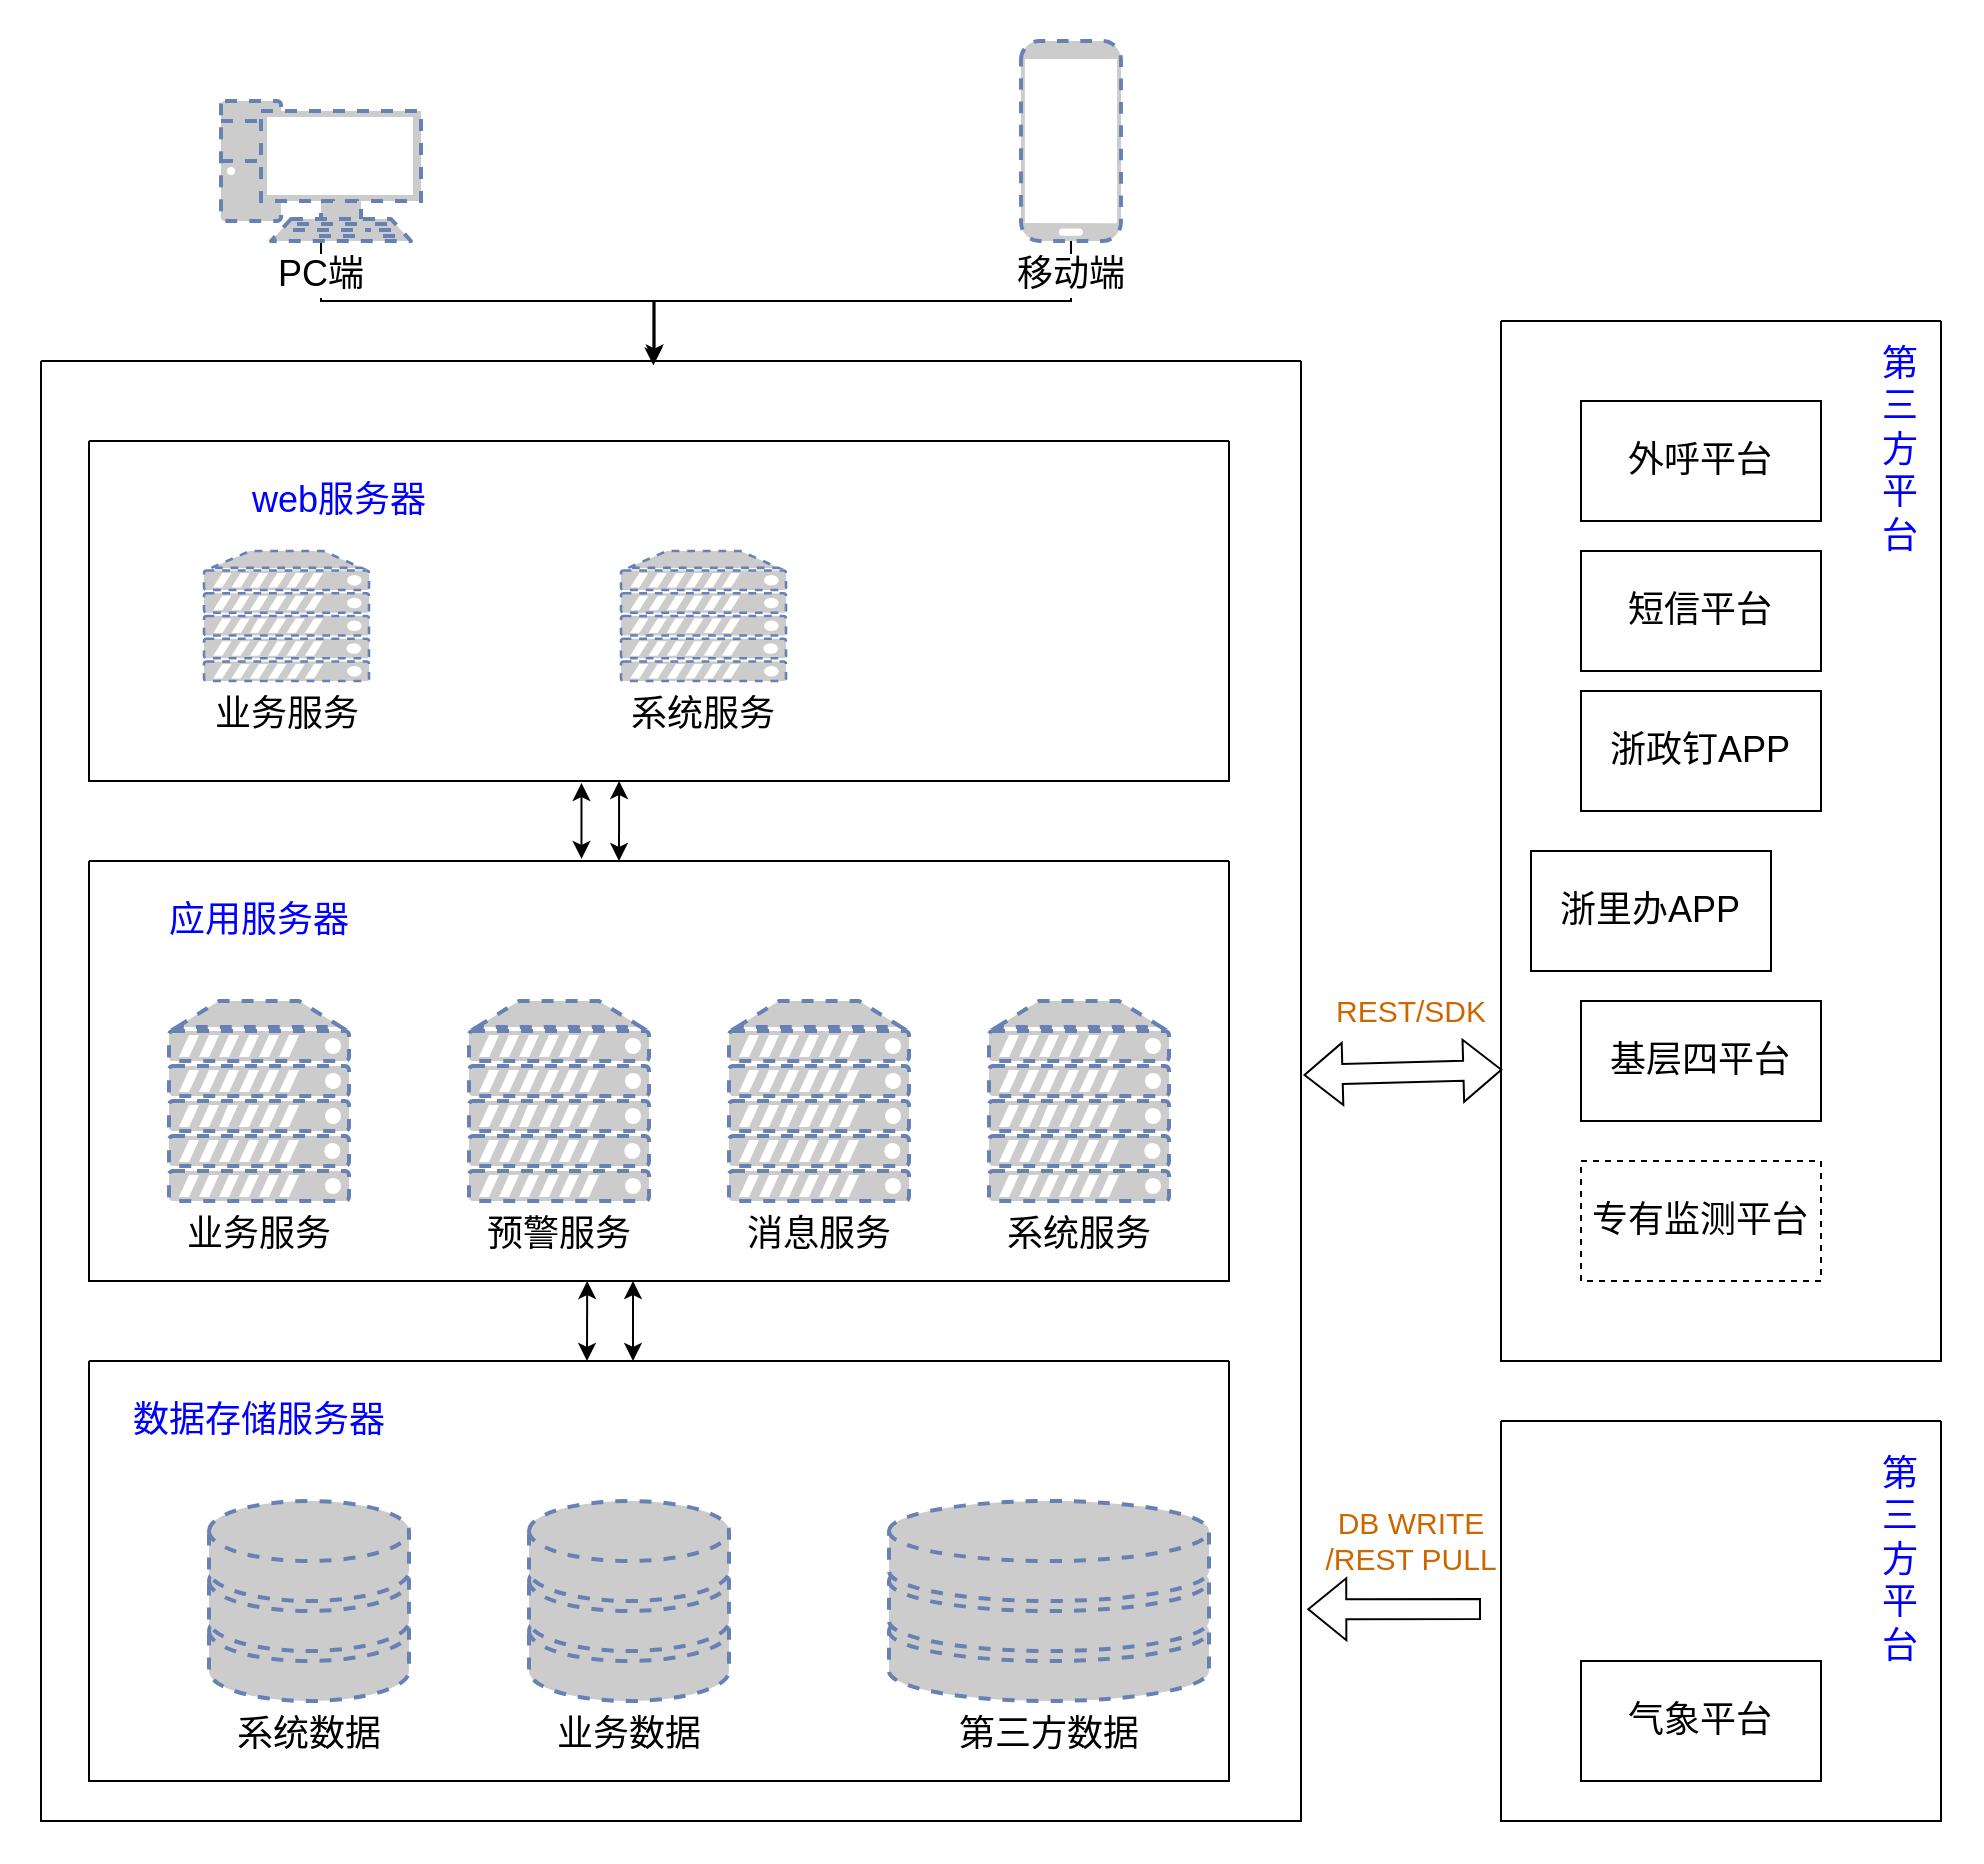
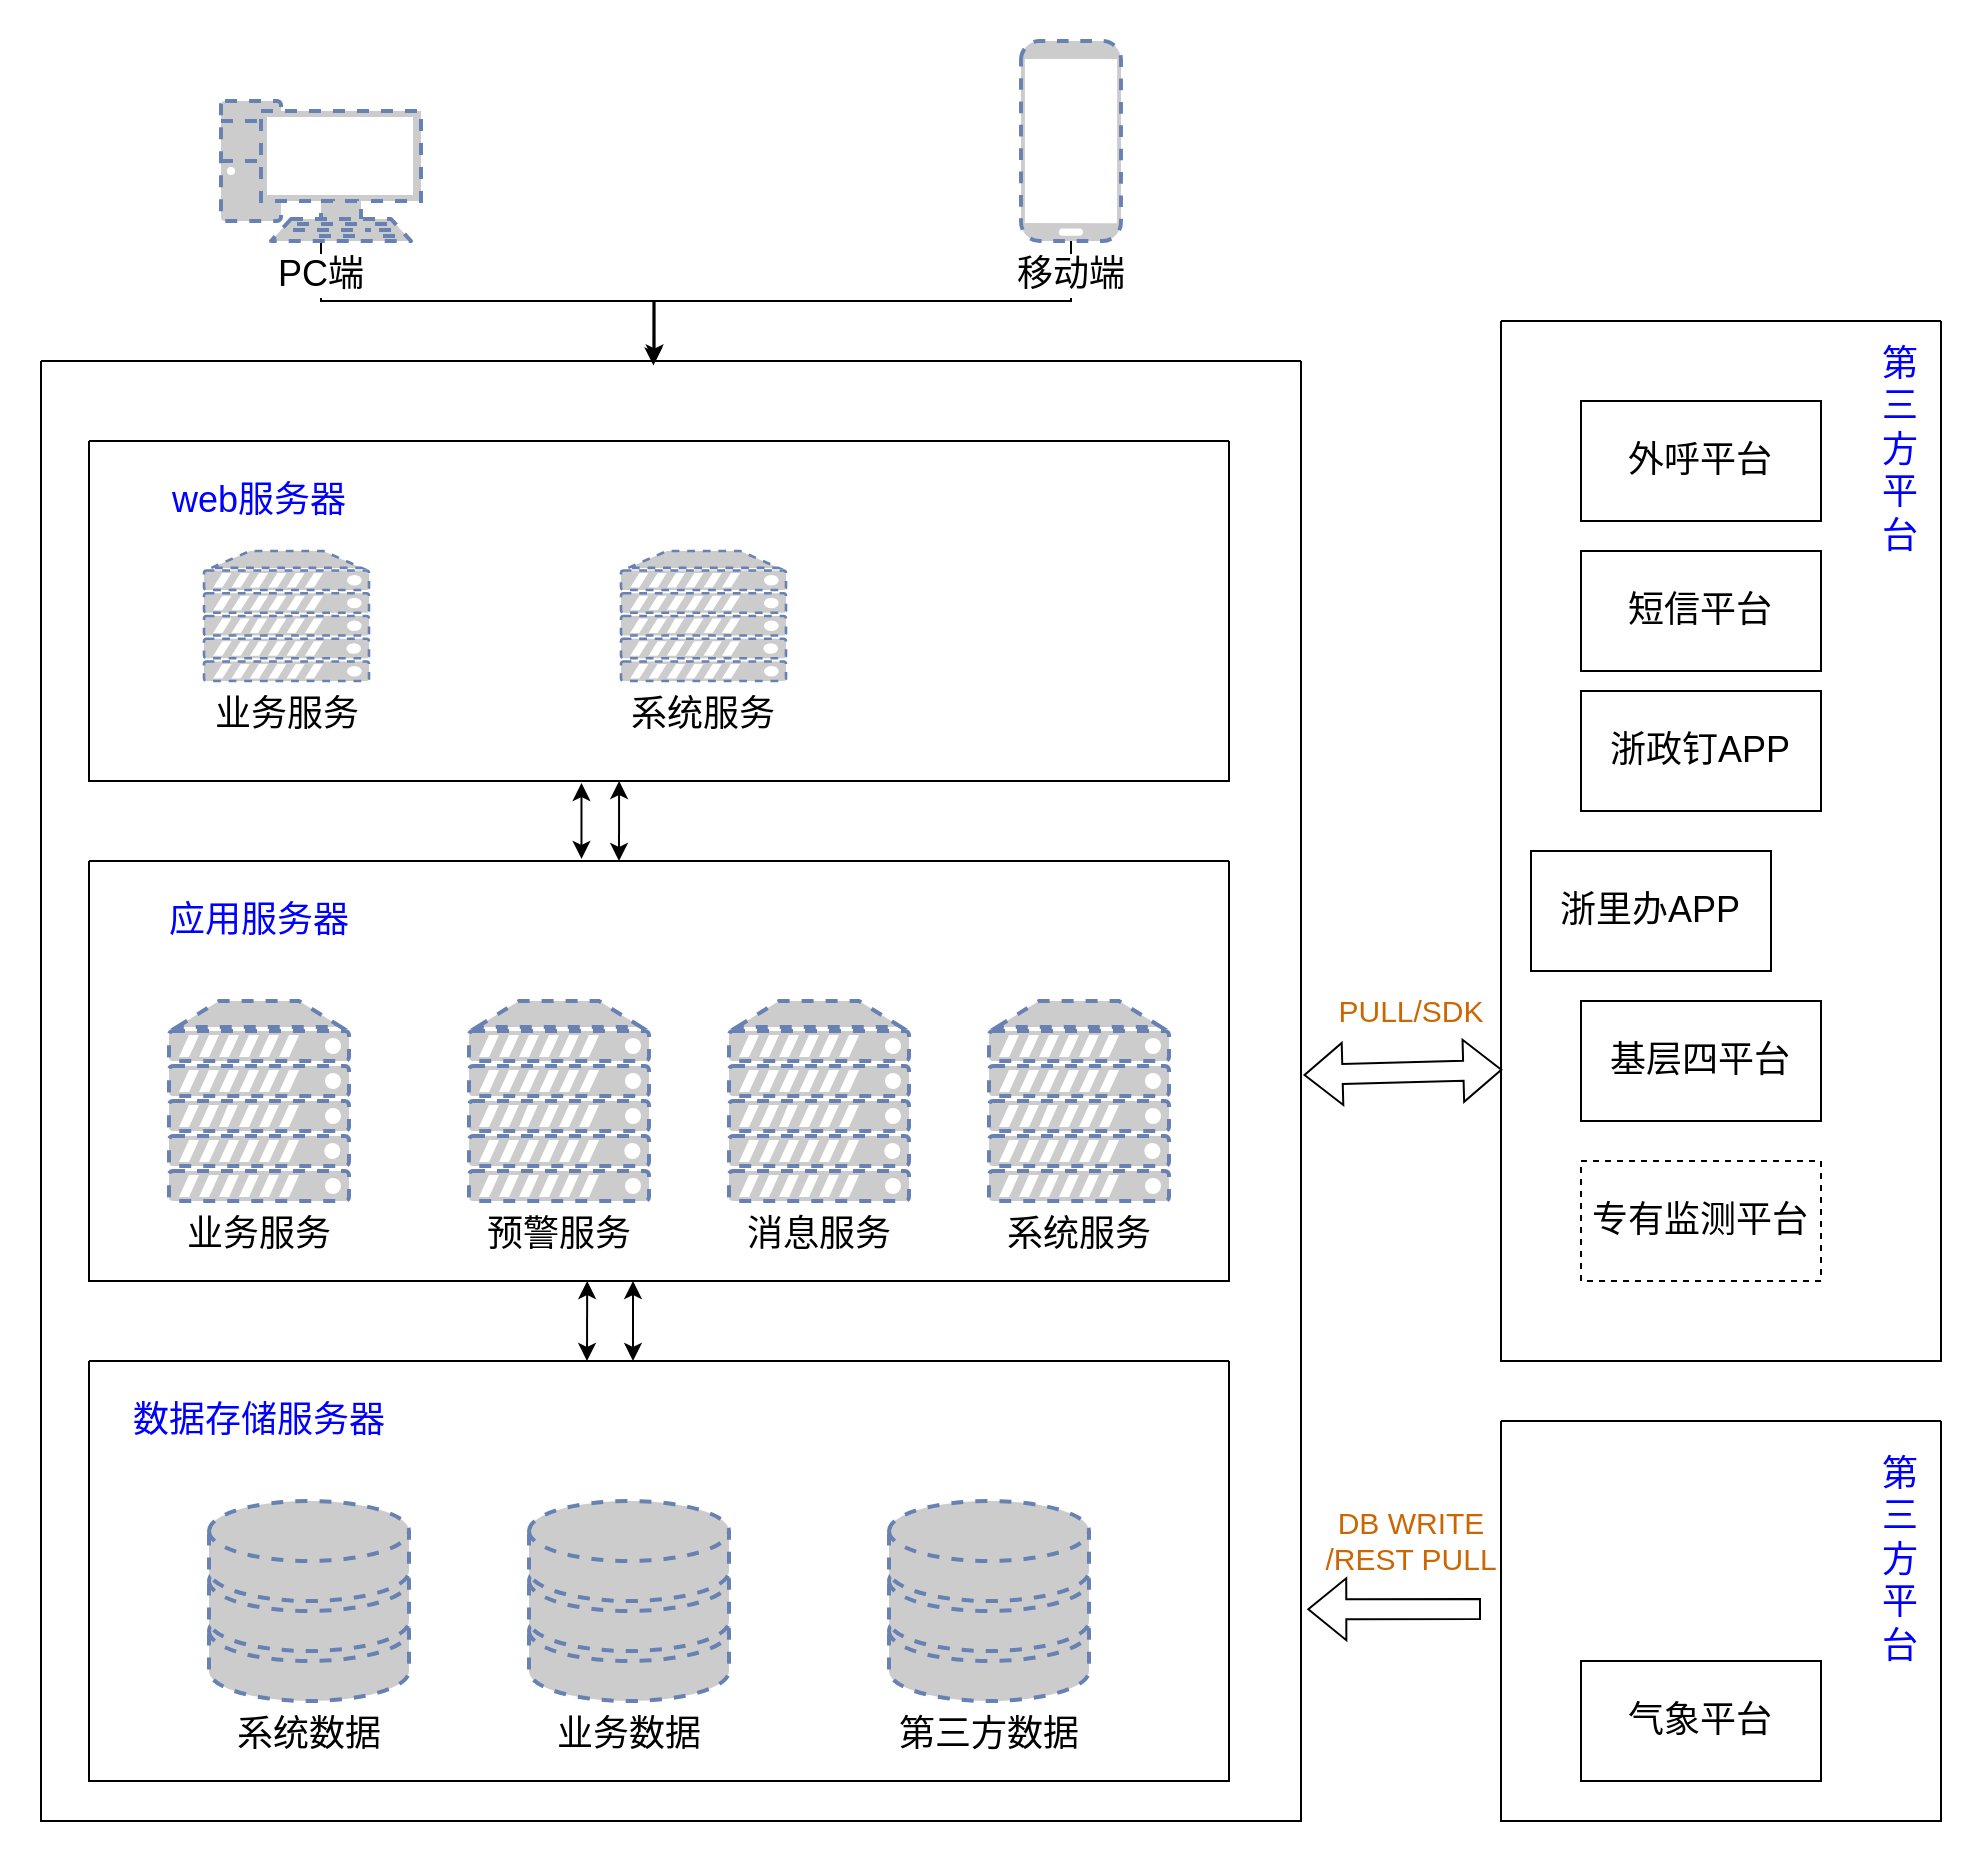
(339, 501) -> (259, 501)
(1412, 1011) -> (1412, 1011)
(1049, 1601) -> (989, 1601)
